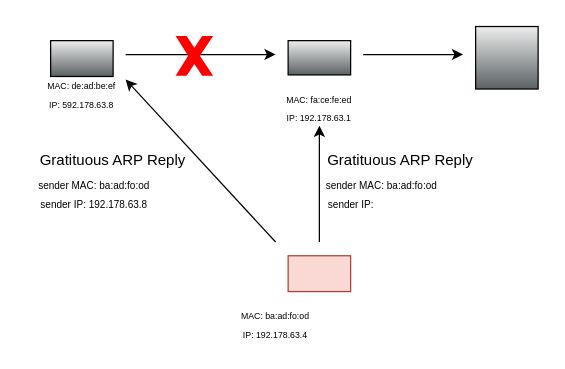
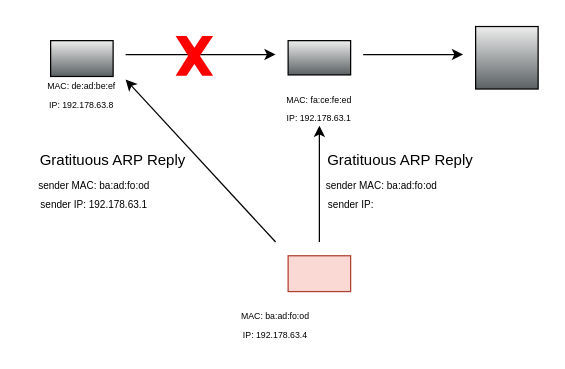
(82, 93) -> (82, 93)
(94, 193) -> (94, 193)
